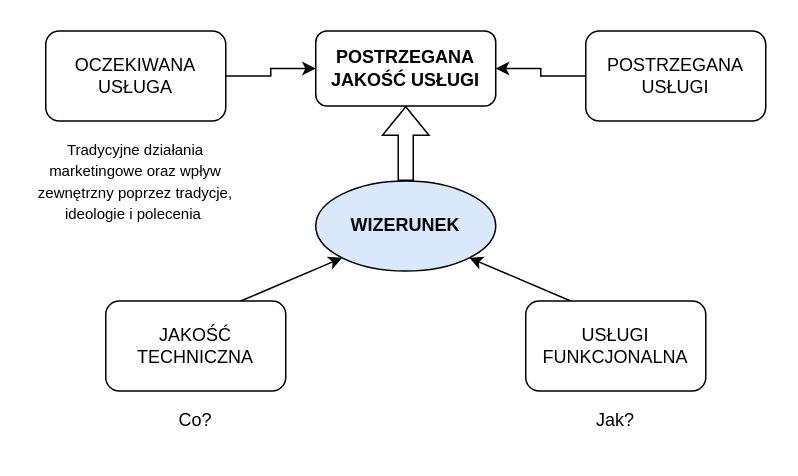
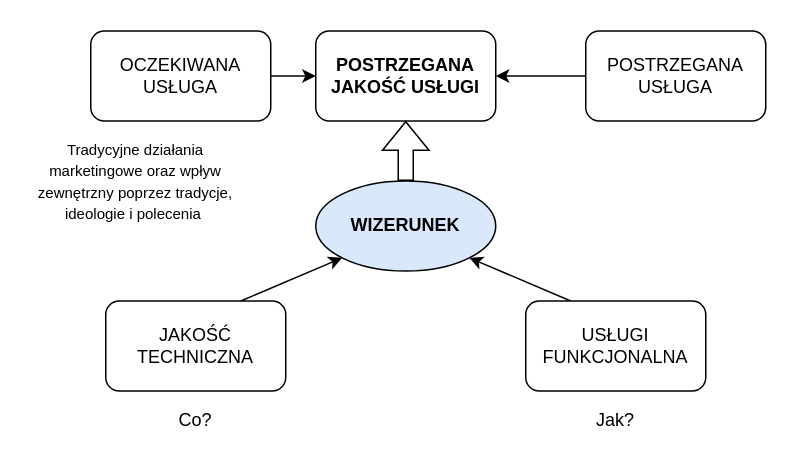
(406, 68) -> (406, 76)
(136, 76) -> (181, 76)
(676, 76) -> (676, 76)
